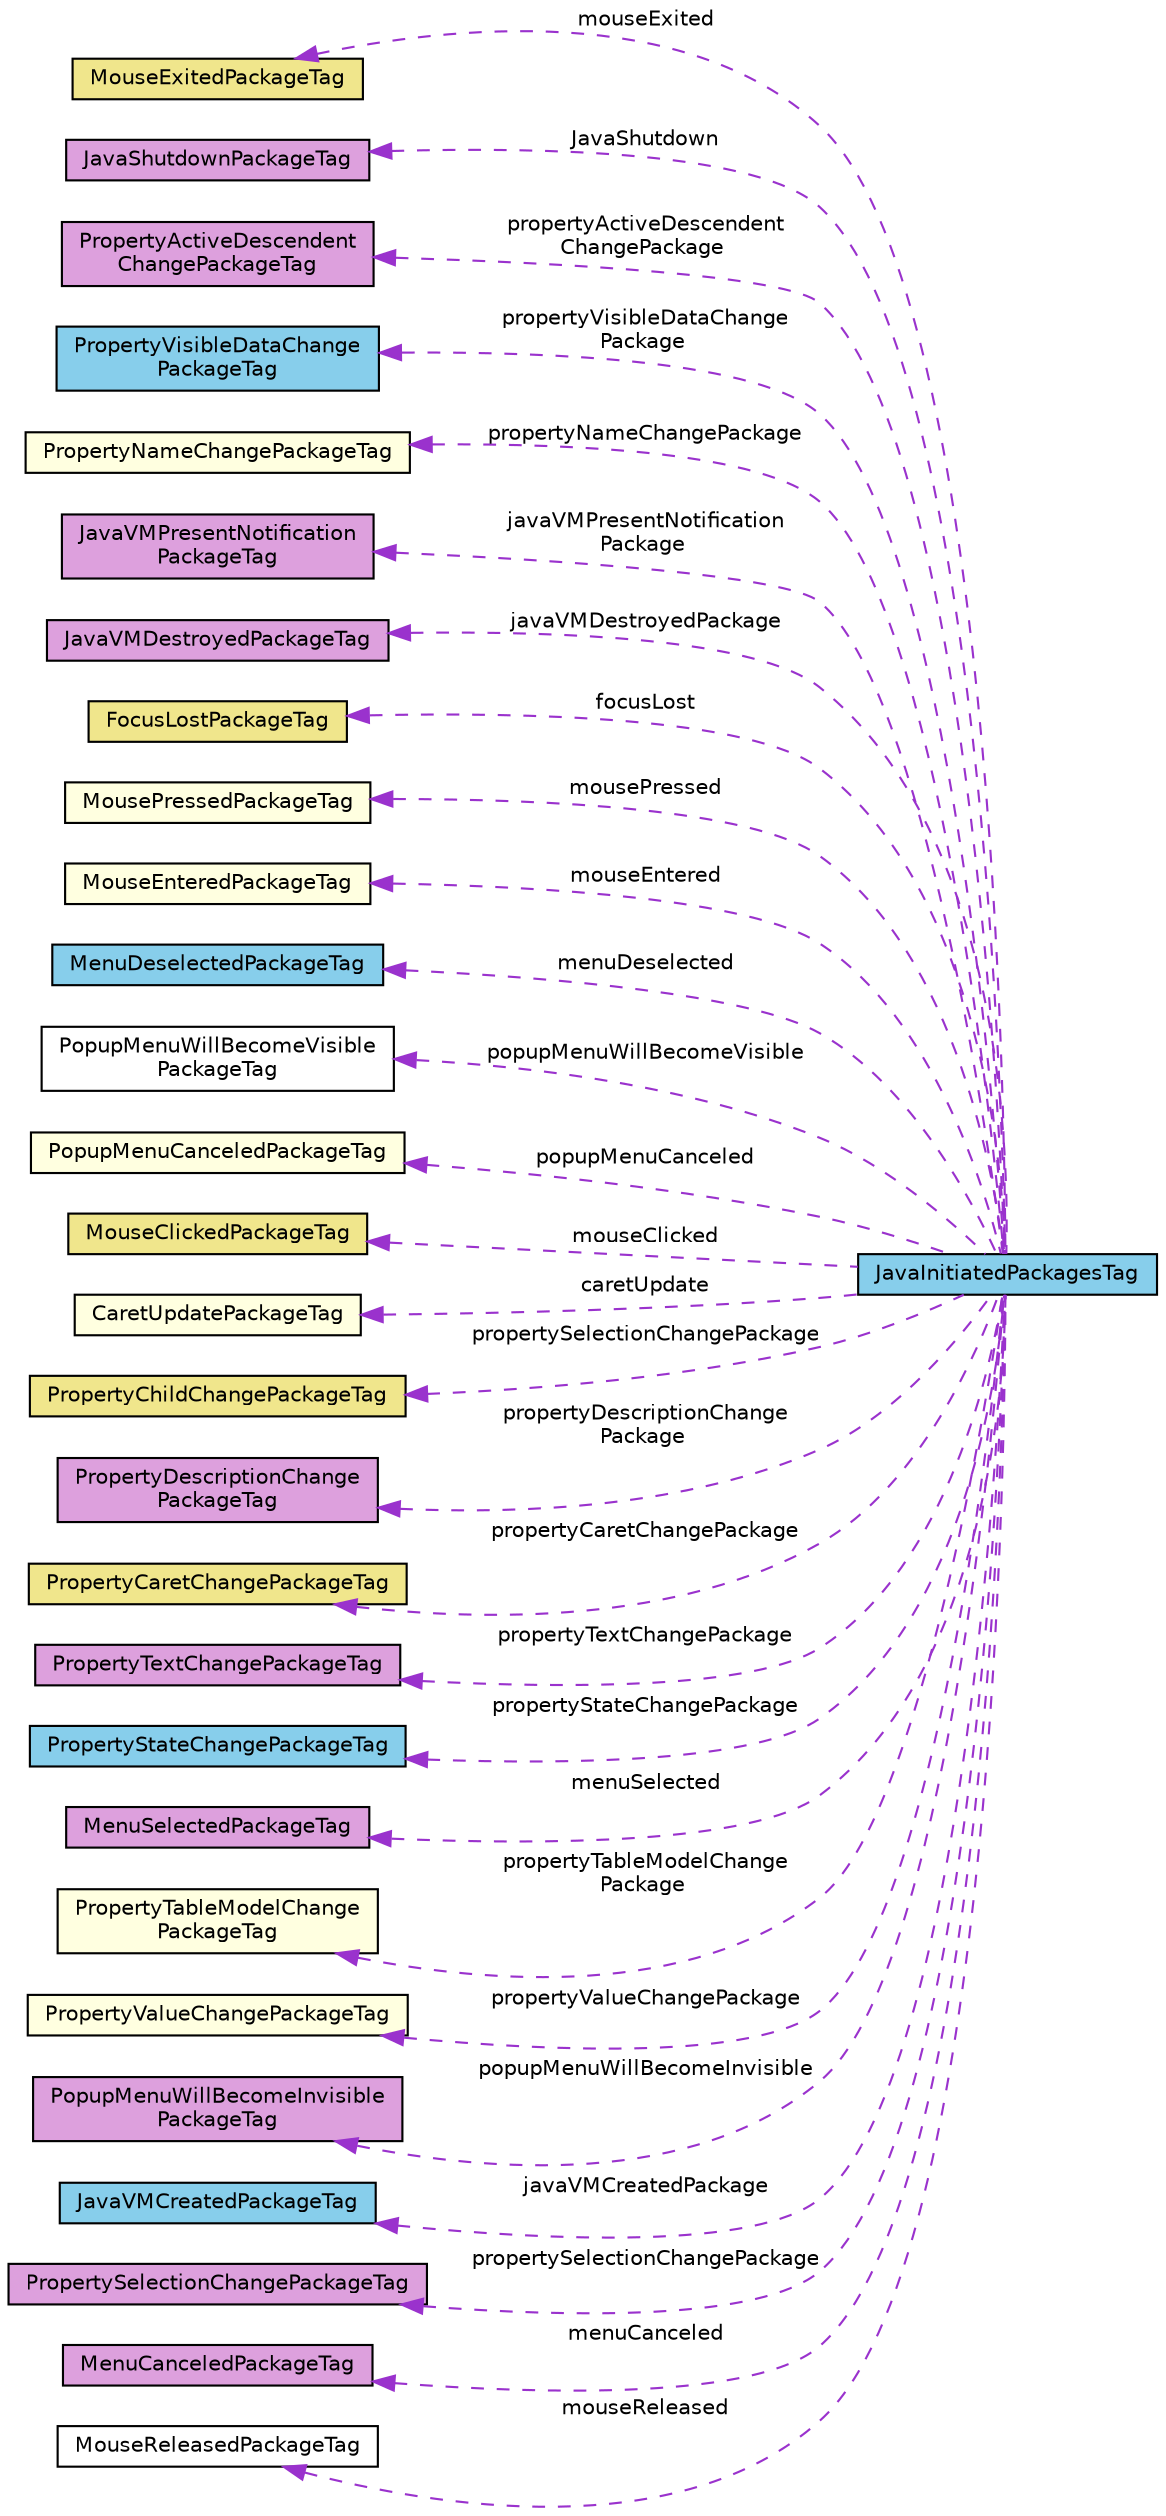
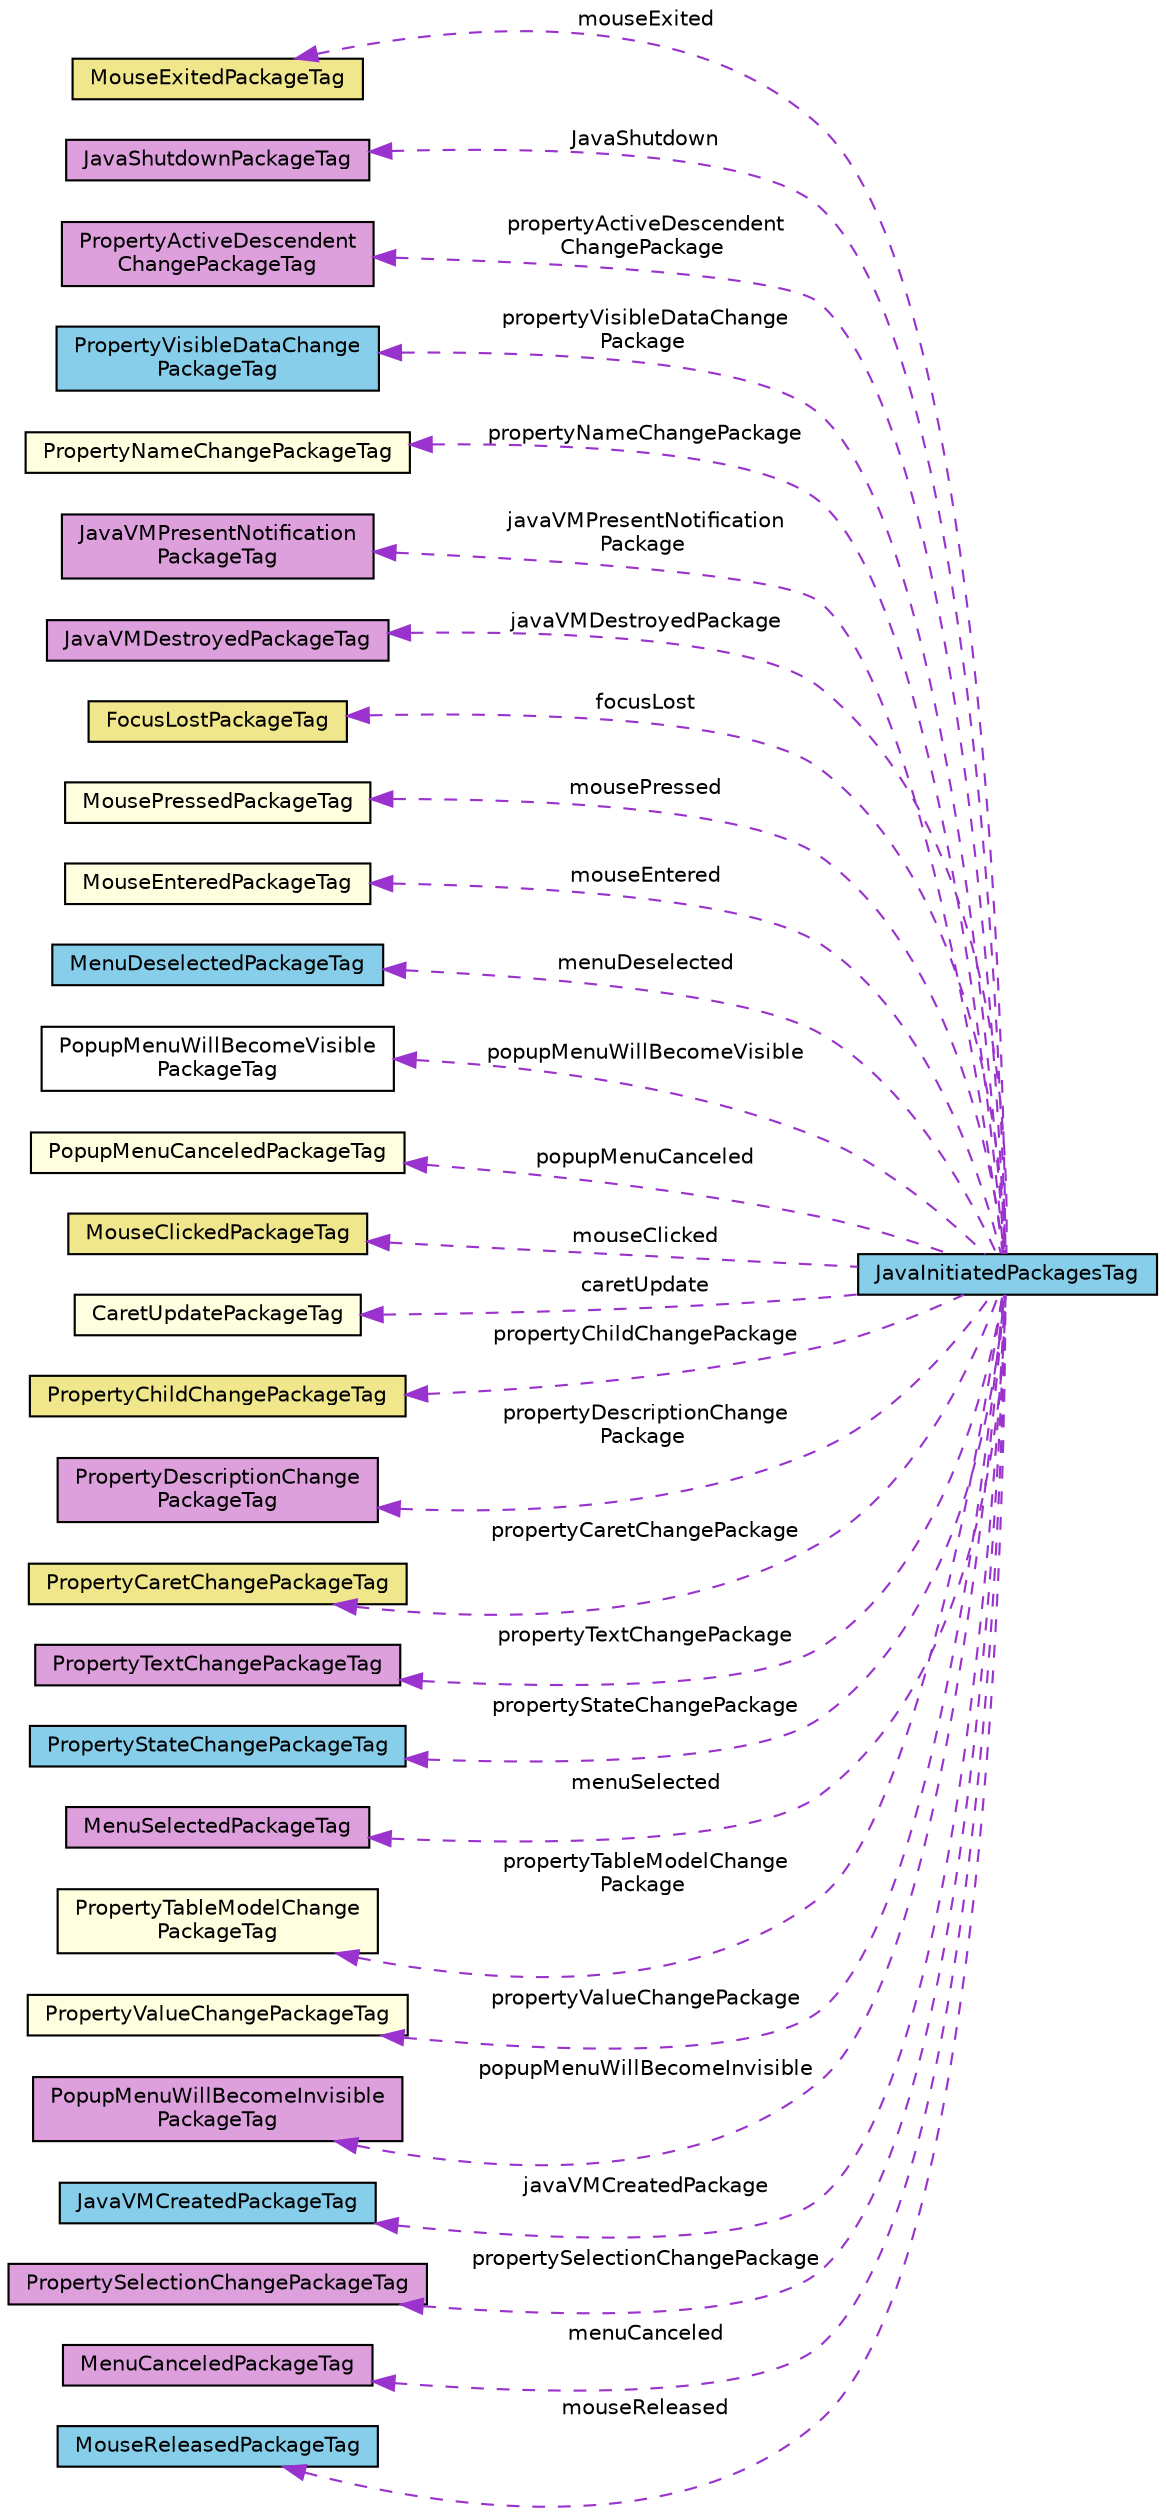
(643, 1335) -> (643, 1335)
(218, 2446) -> (218, 2446)
